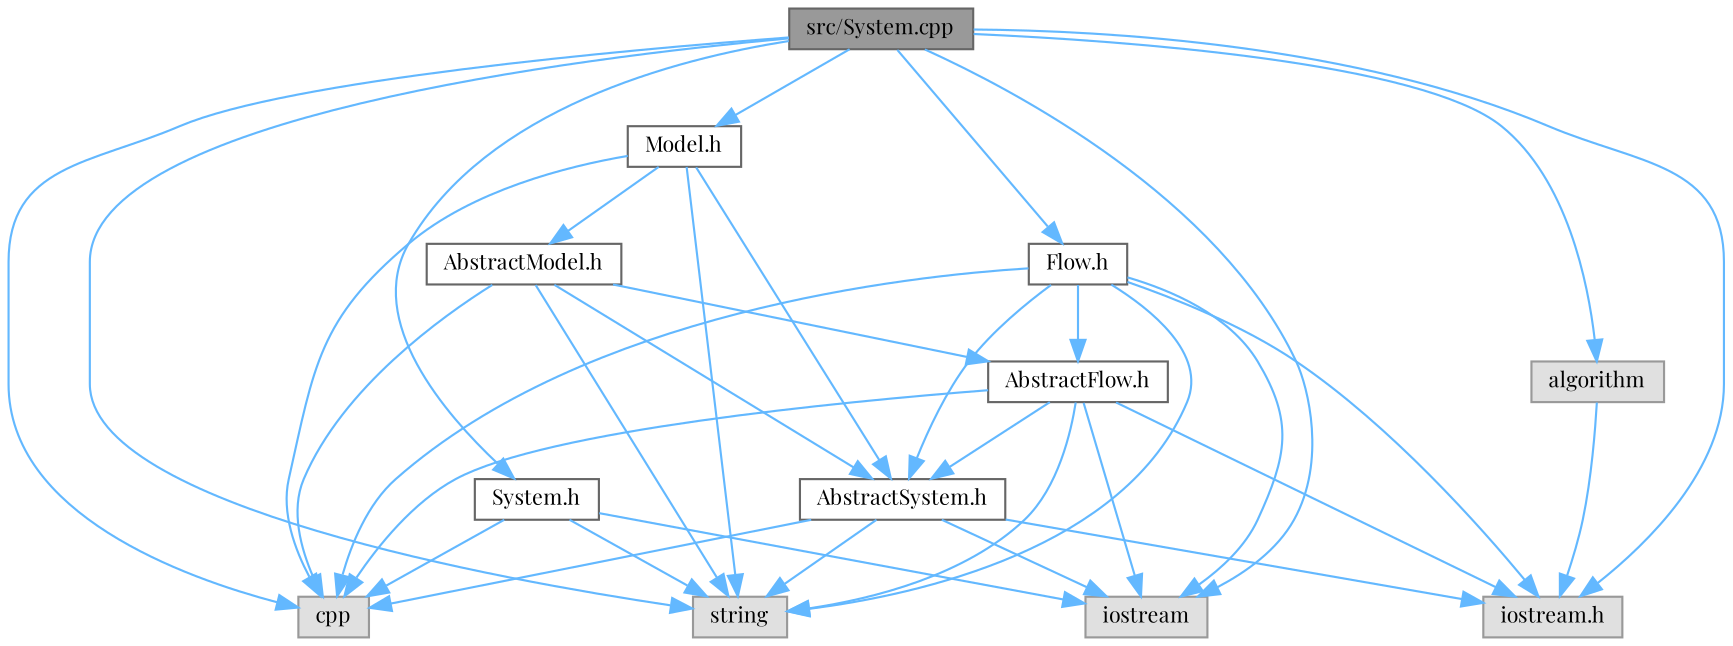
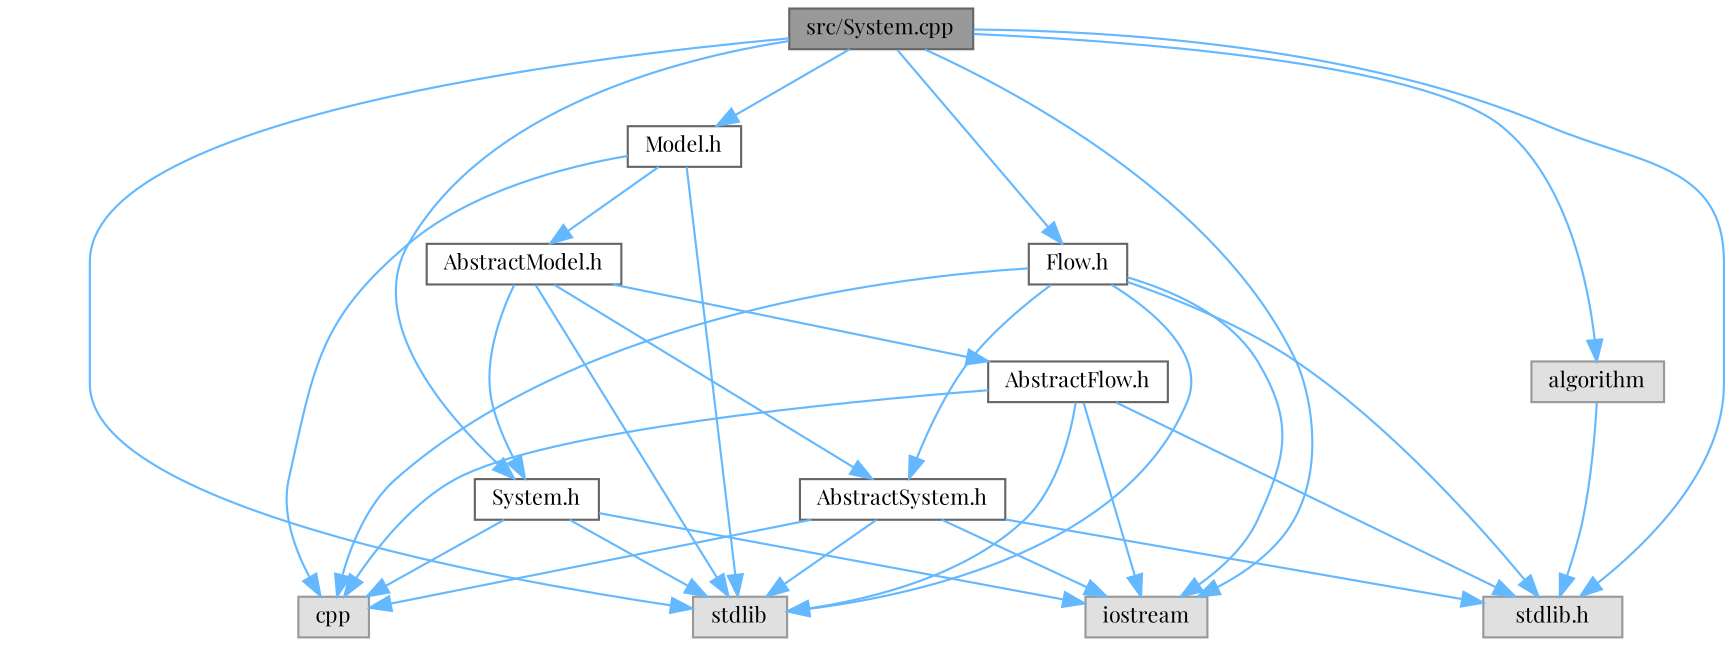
(127, 146) -> none
(774, 292) -> none
(1078, 312) -> none
(350, 406) -> (490, 372)
(1000, 434) -> none
(740, 617) -> (740, 617)
(1553, 617) -> (1553, 617)
